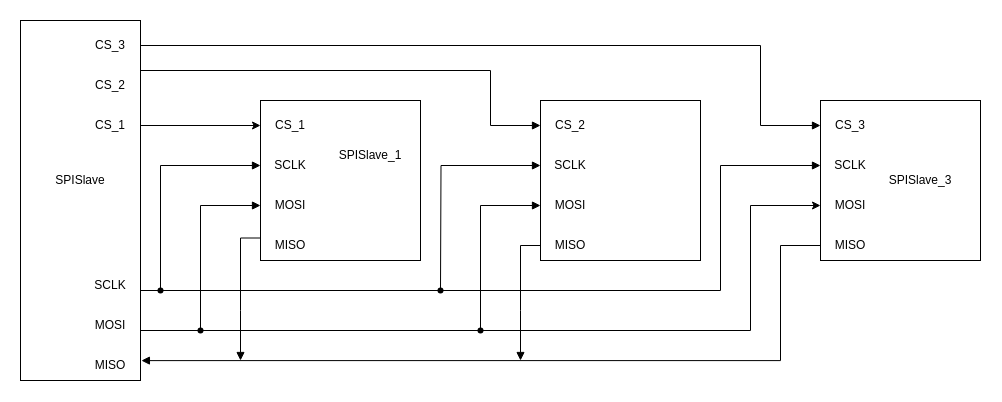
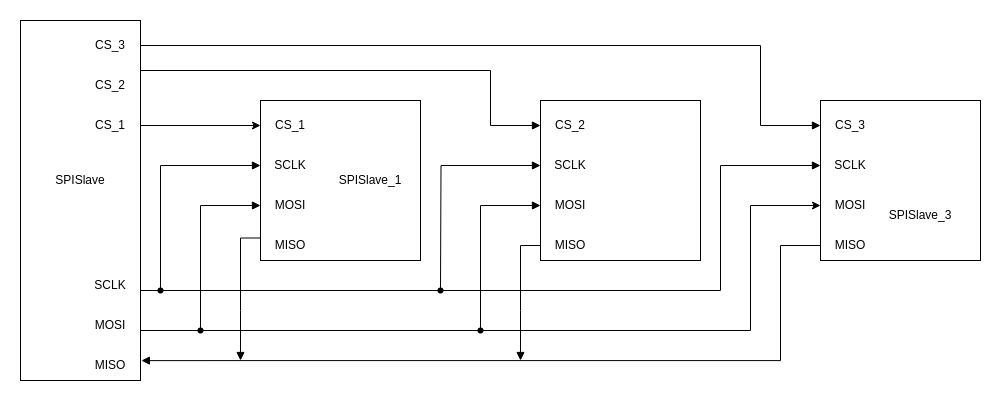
(371, 156) -> (371, 181)
(921, 181) -> (921, 216)
